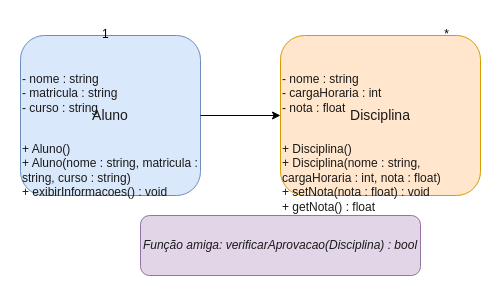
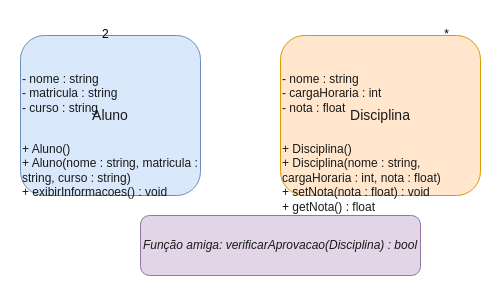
(106, 35) -> (106, 35)
(237, 116) -> none
